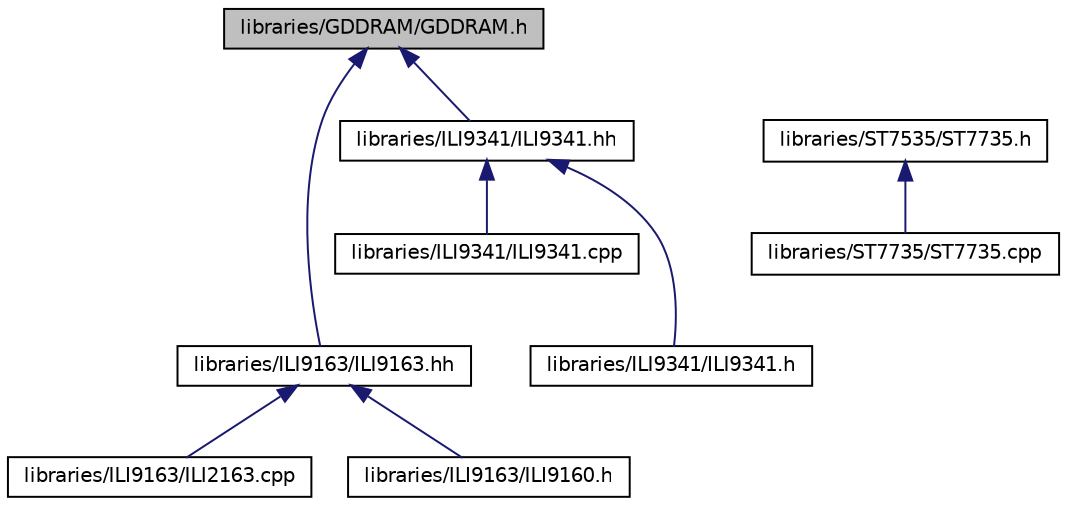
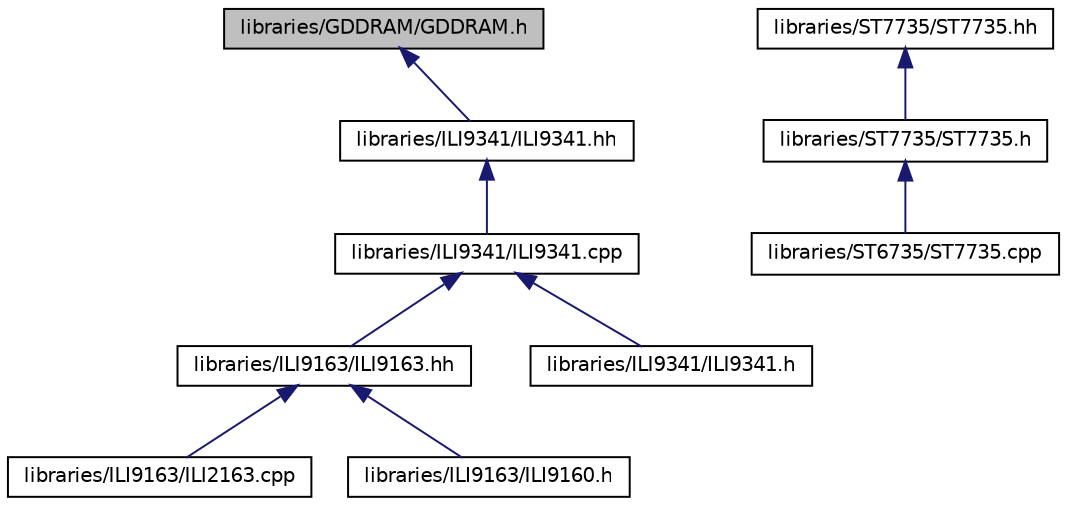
none -> (905, 29)
(905, 141) -> (905, 141)
(308, 201) -> (397, 316)
(657, 236) -> (588, 315)
(905, 254) -> (905, 254)
